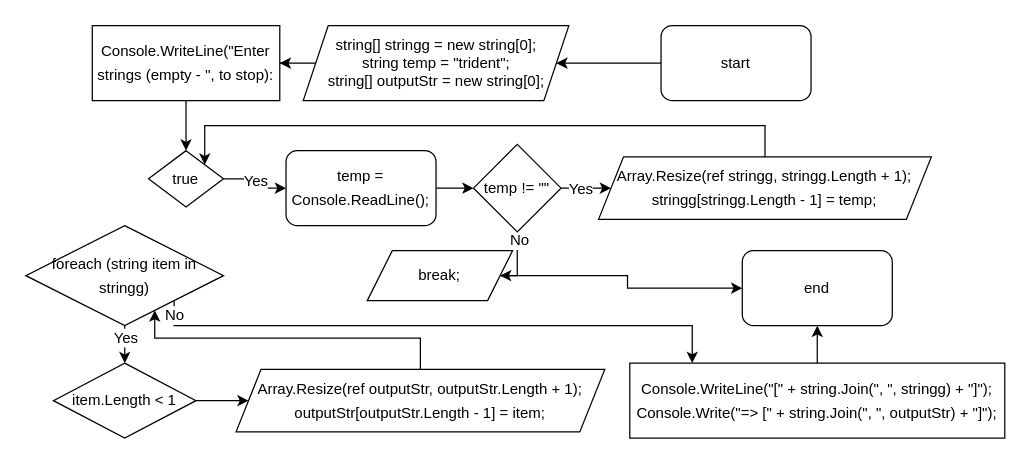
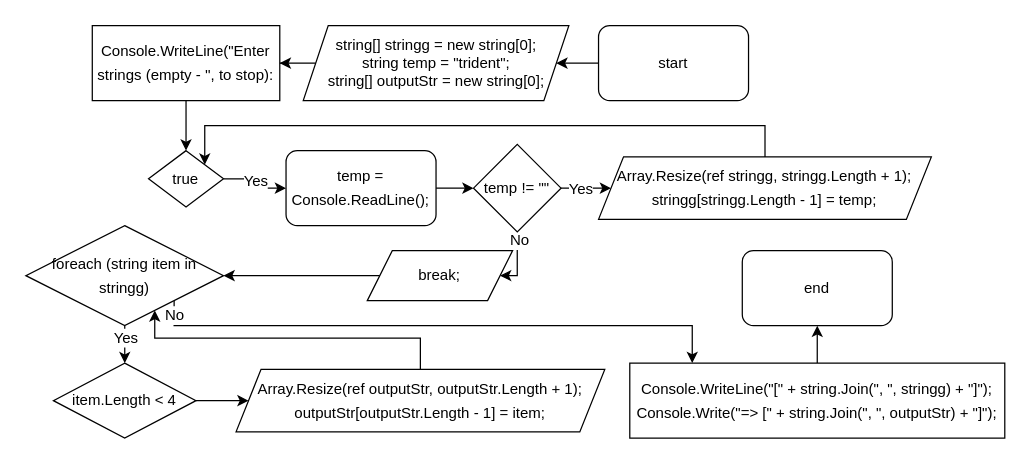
(736, 63) -> (673, 63)
(627, 280) -> (305, 276)
(124, 401) -> (124, 401)
